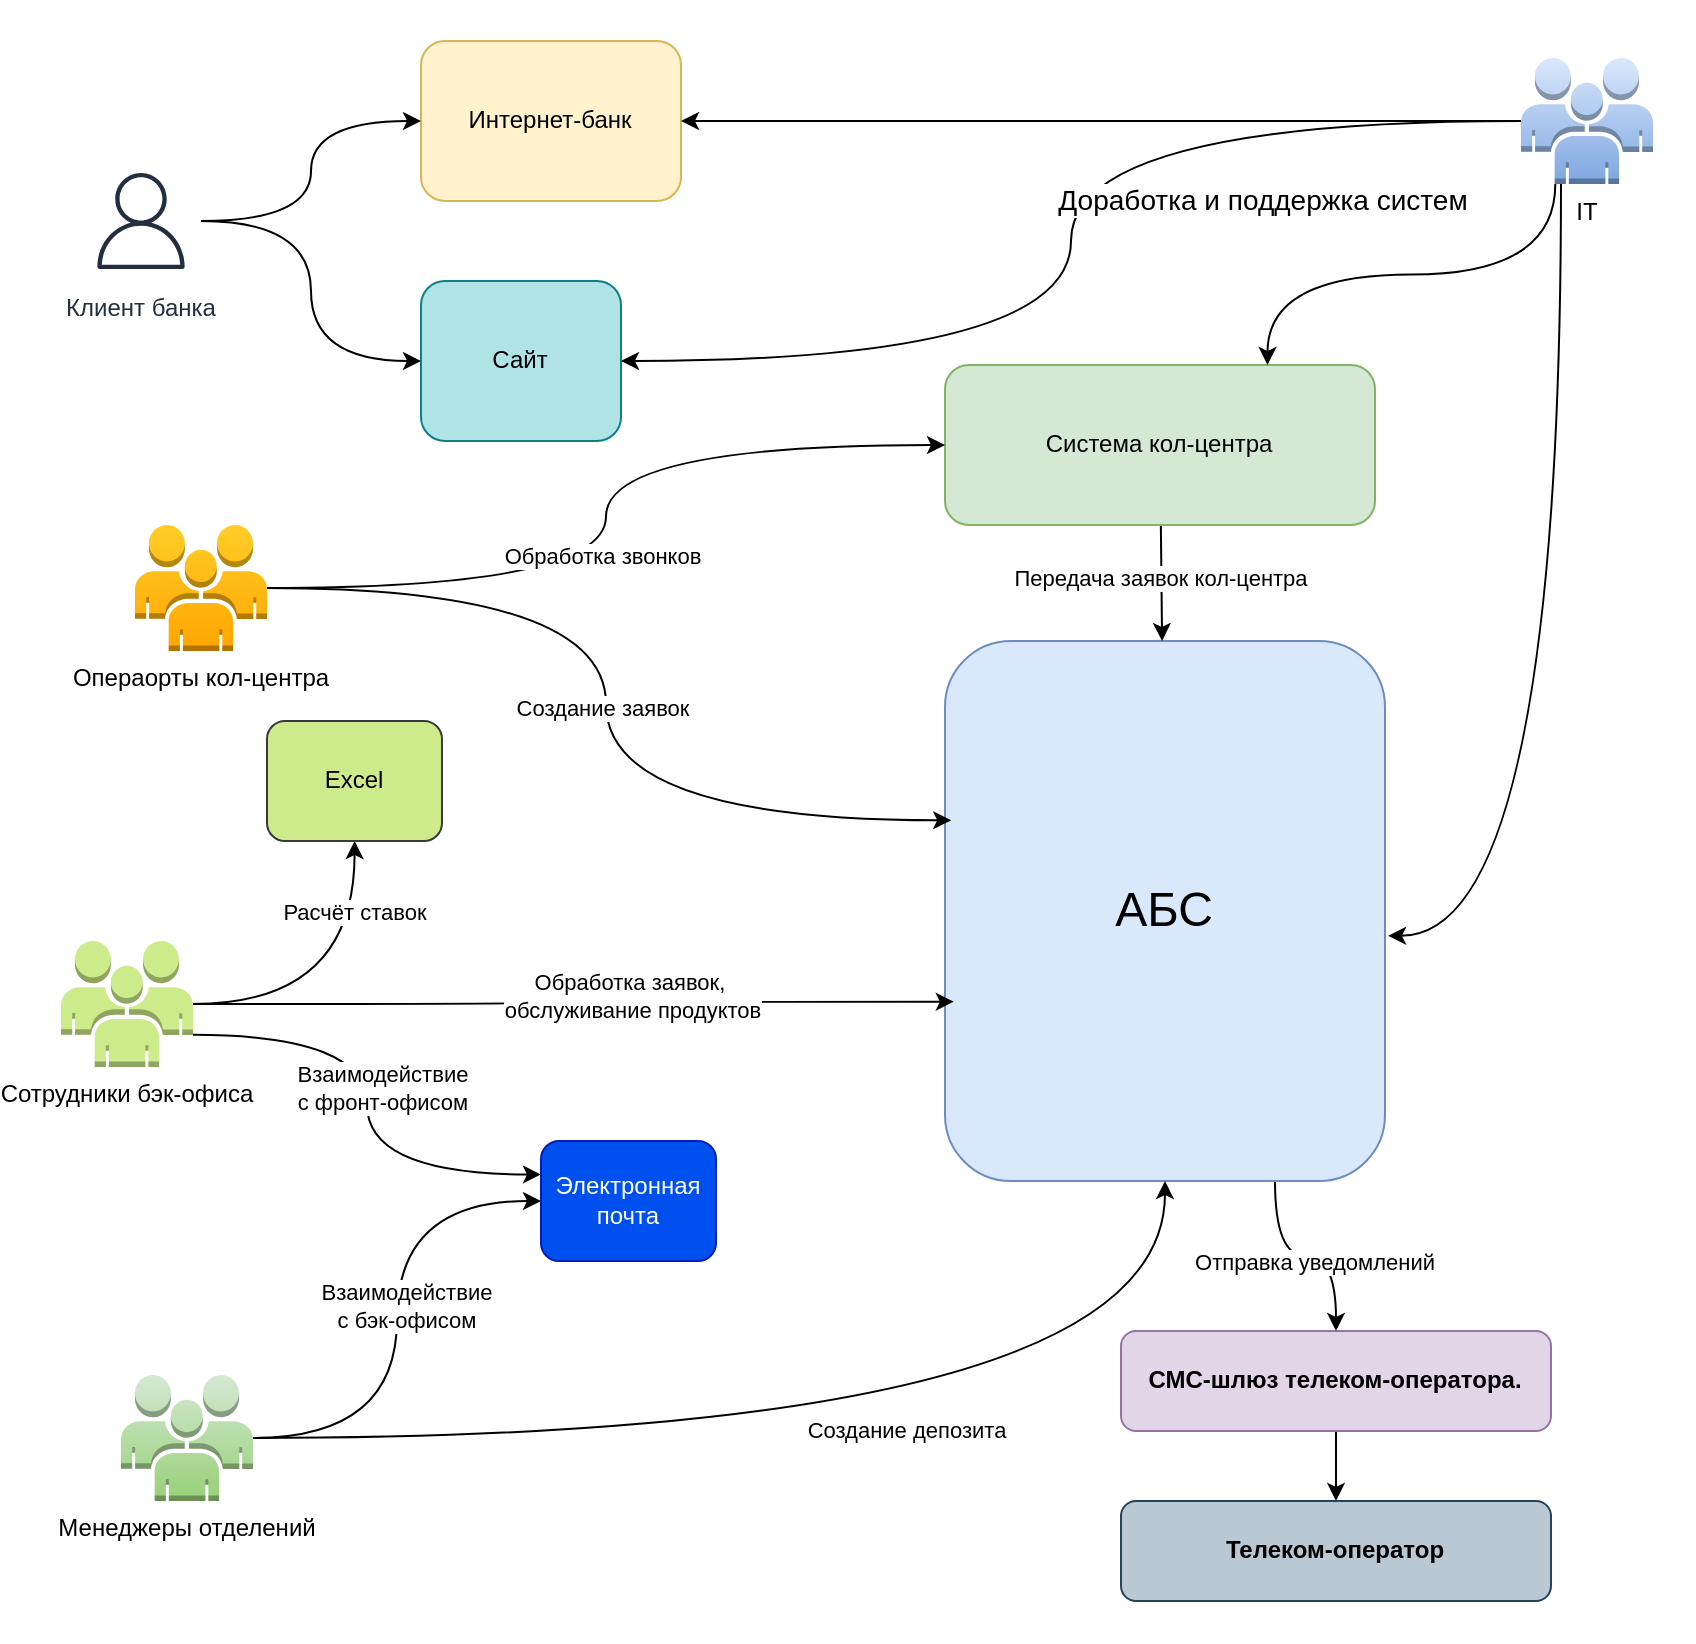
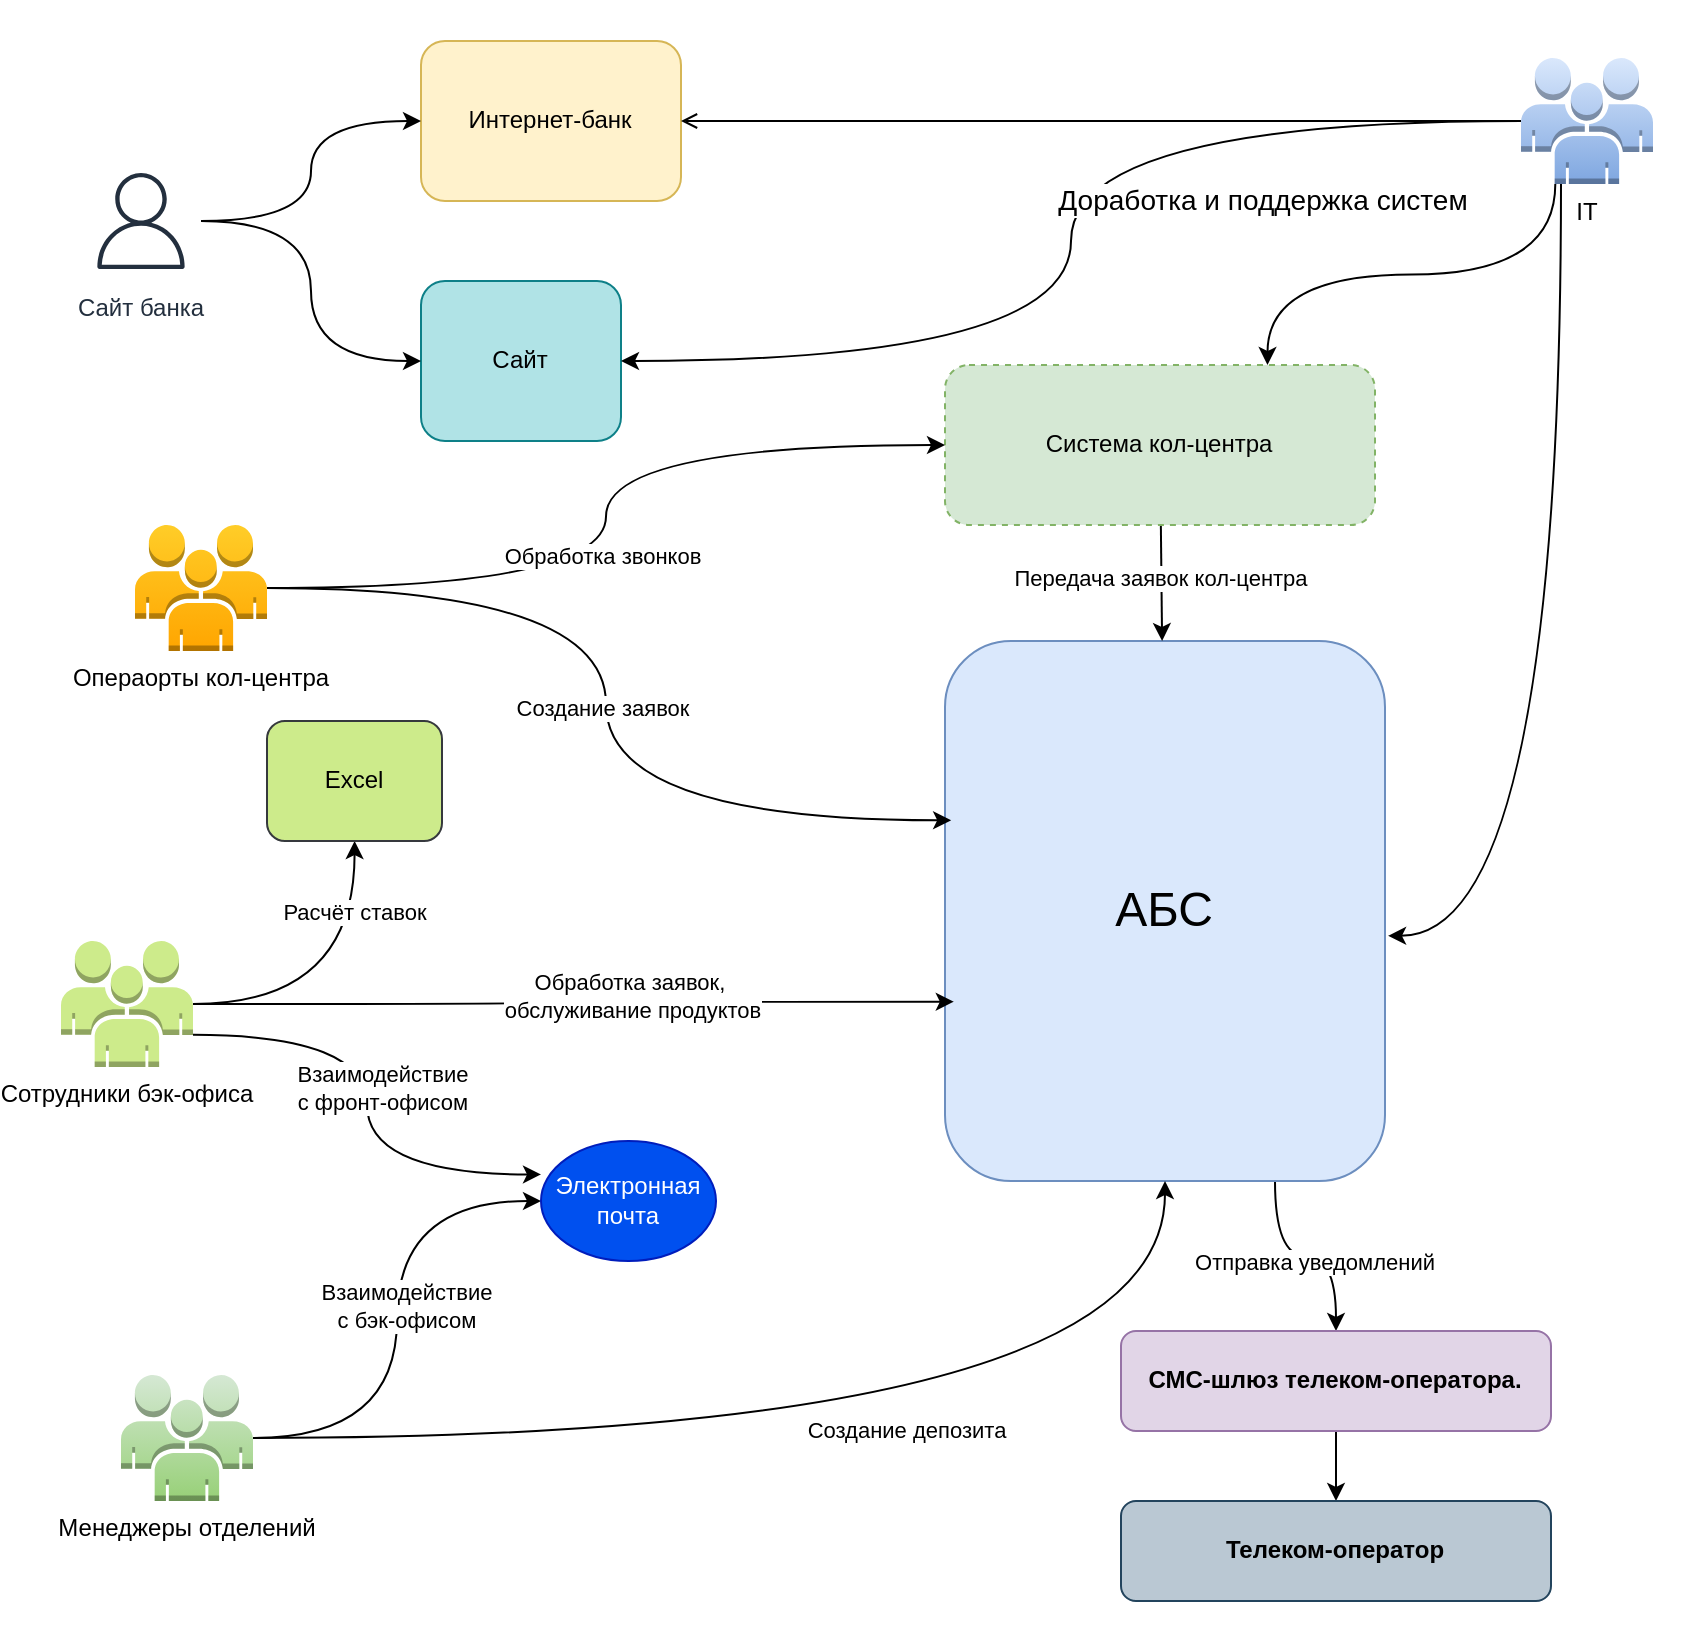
(696, 121) -> (693, 121)
(142, 309) -> (142, 309)
(1160, 445) -> (1160, 445)
(629, 1201) -> (629, 1201)
